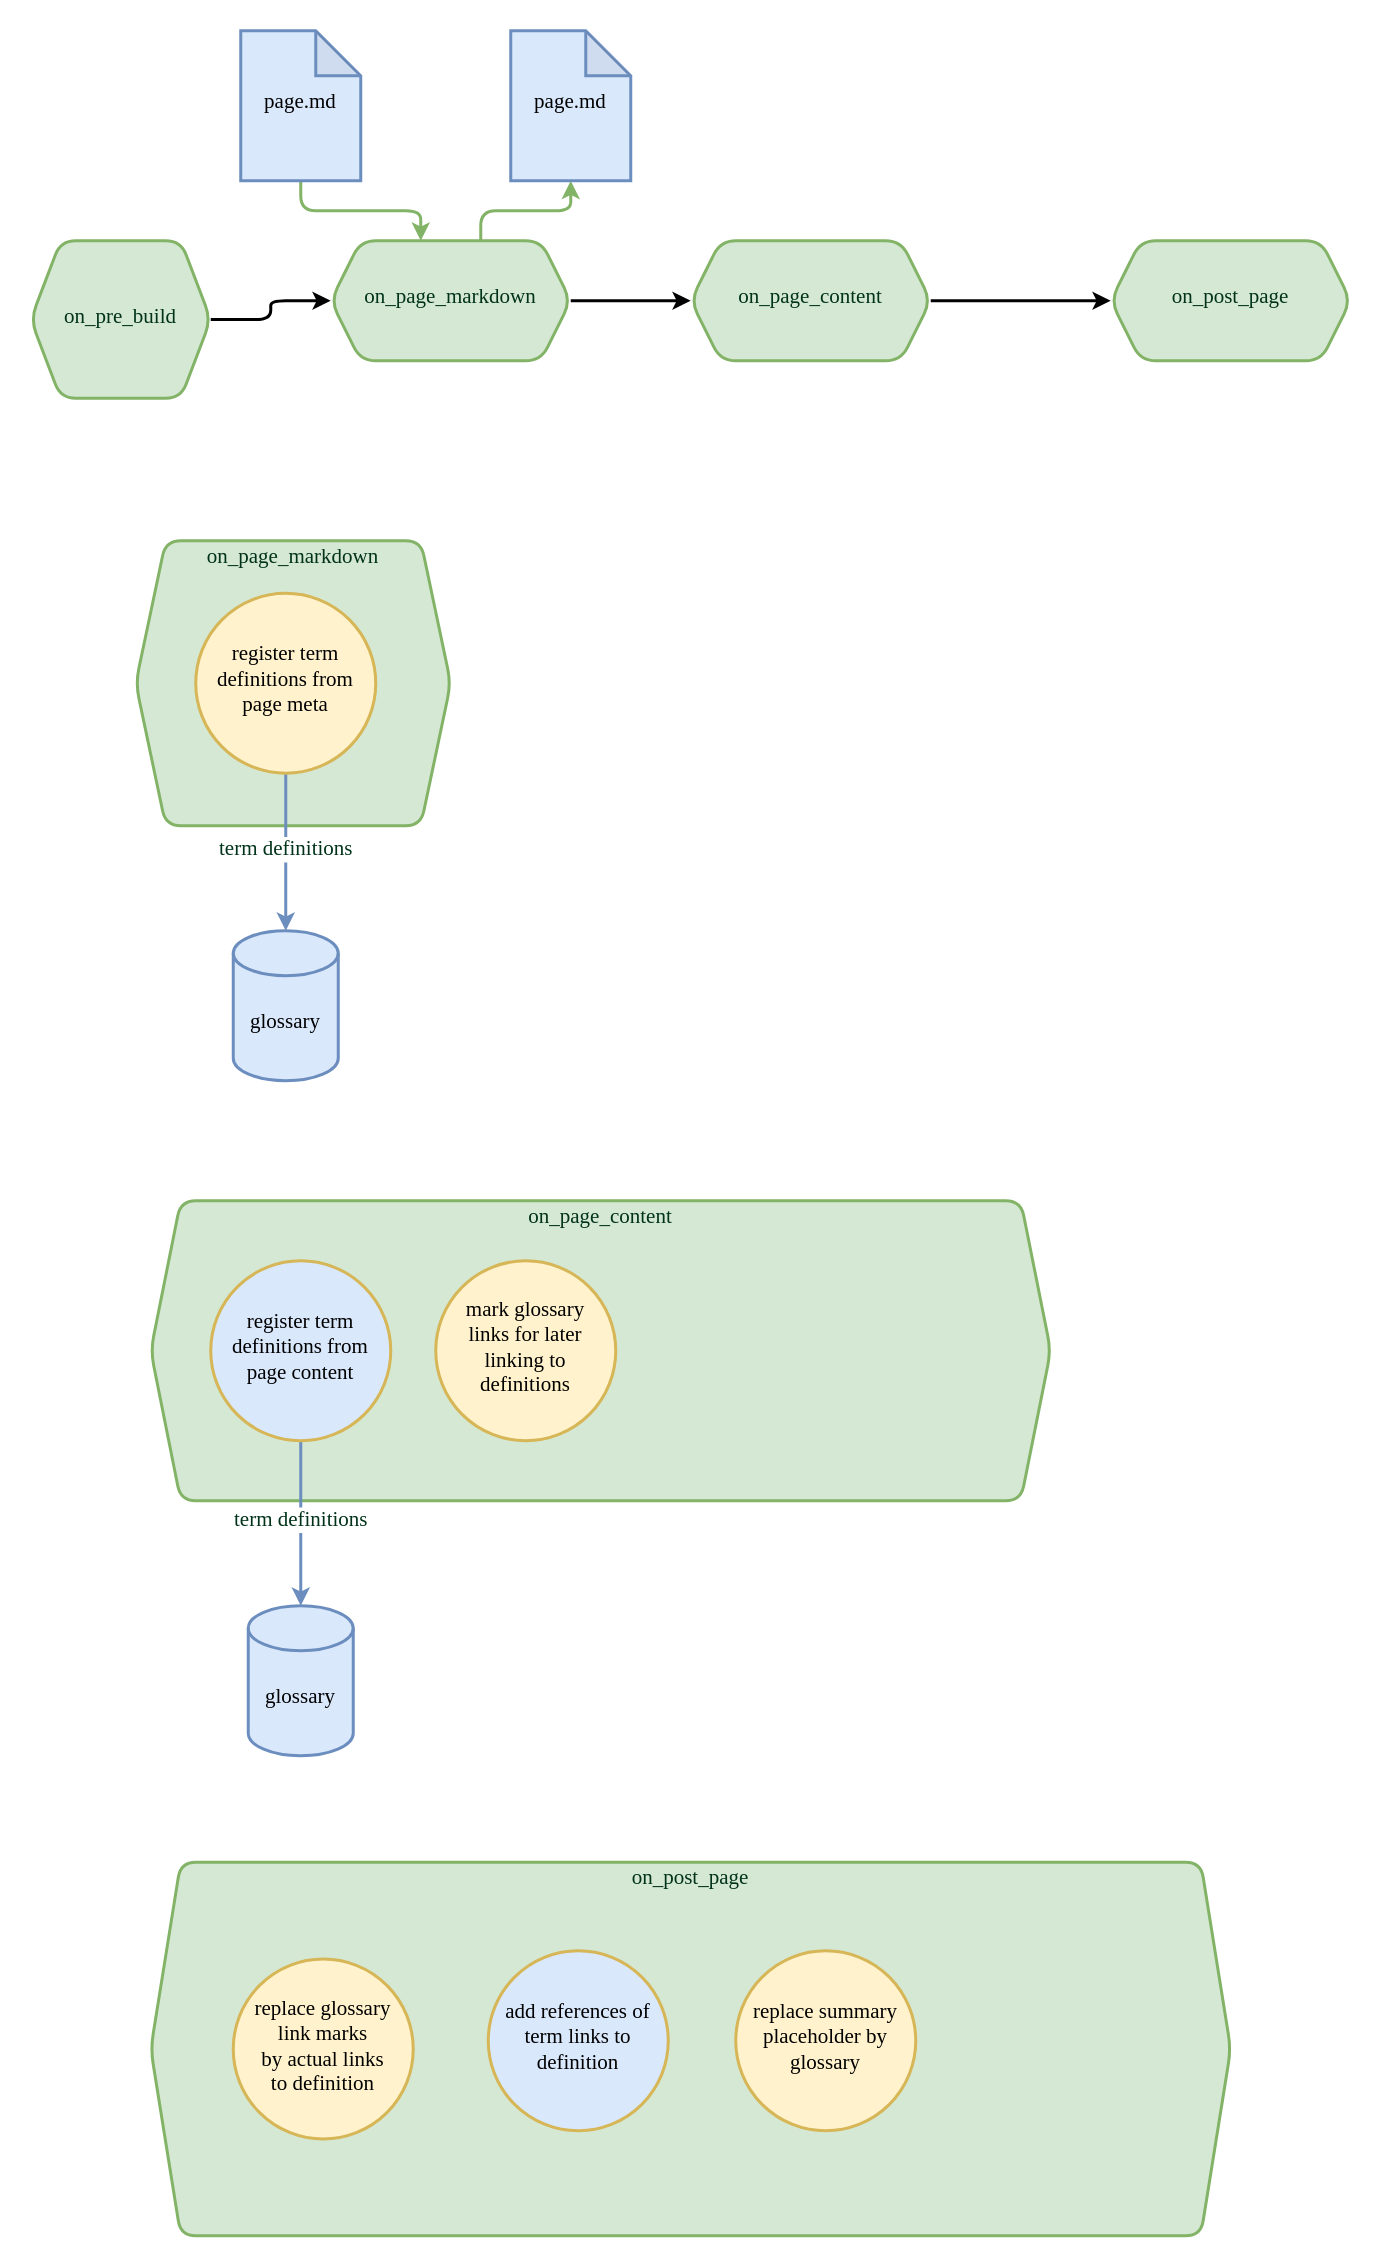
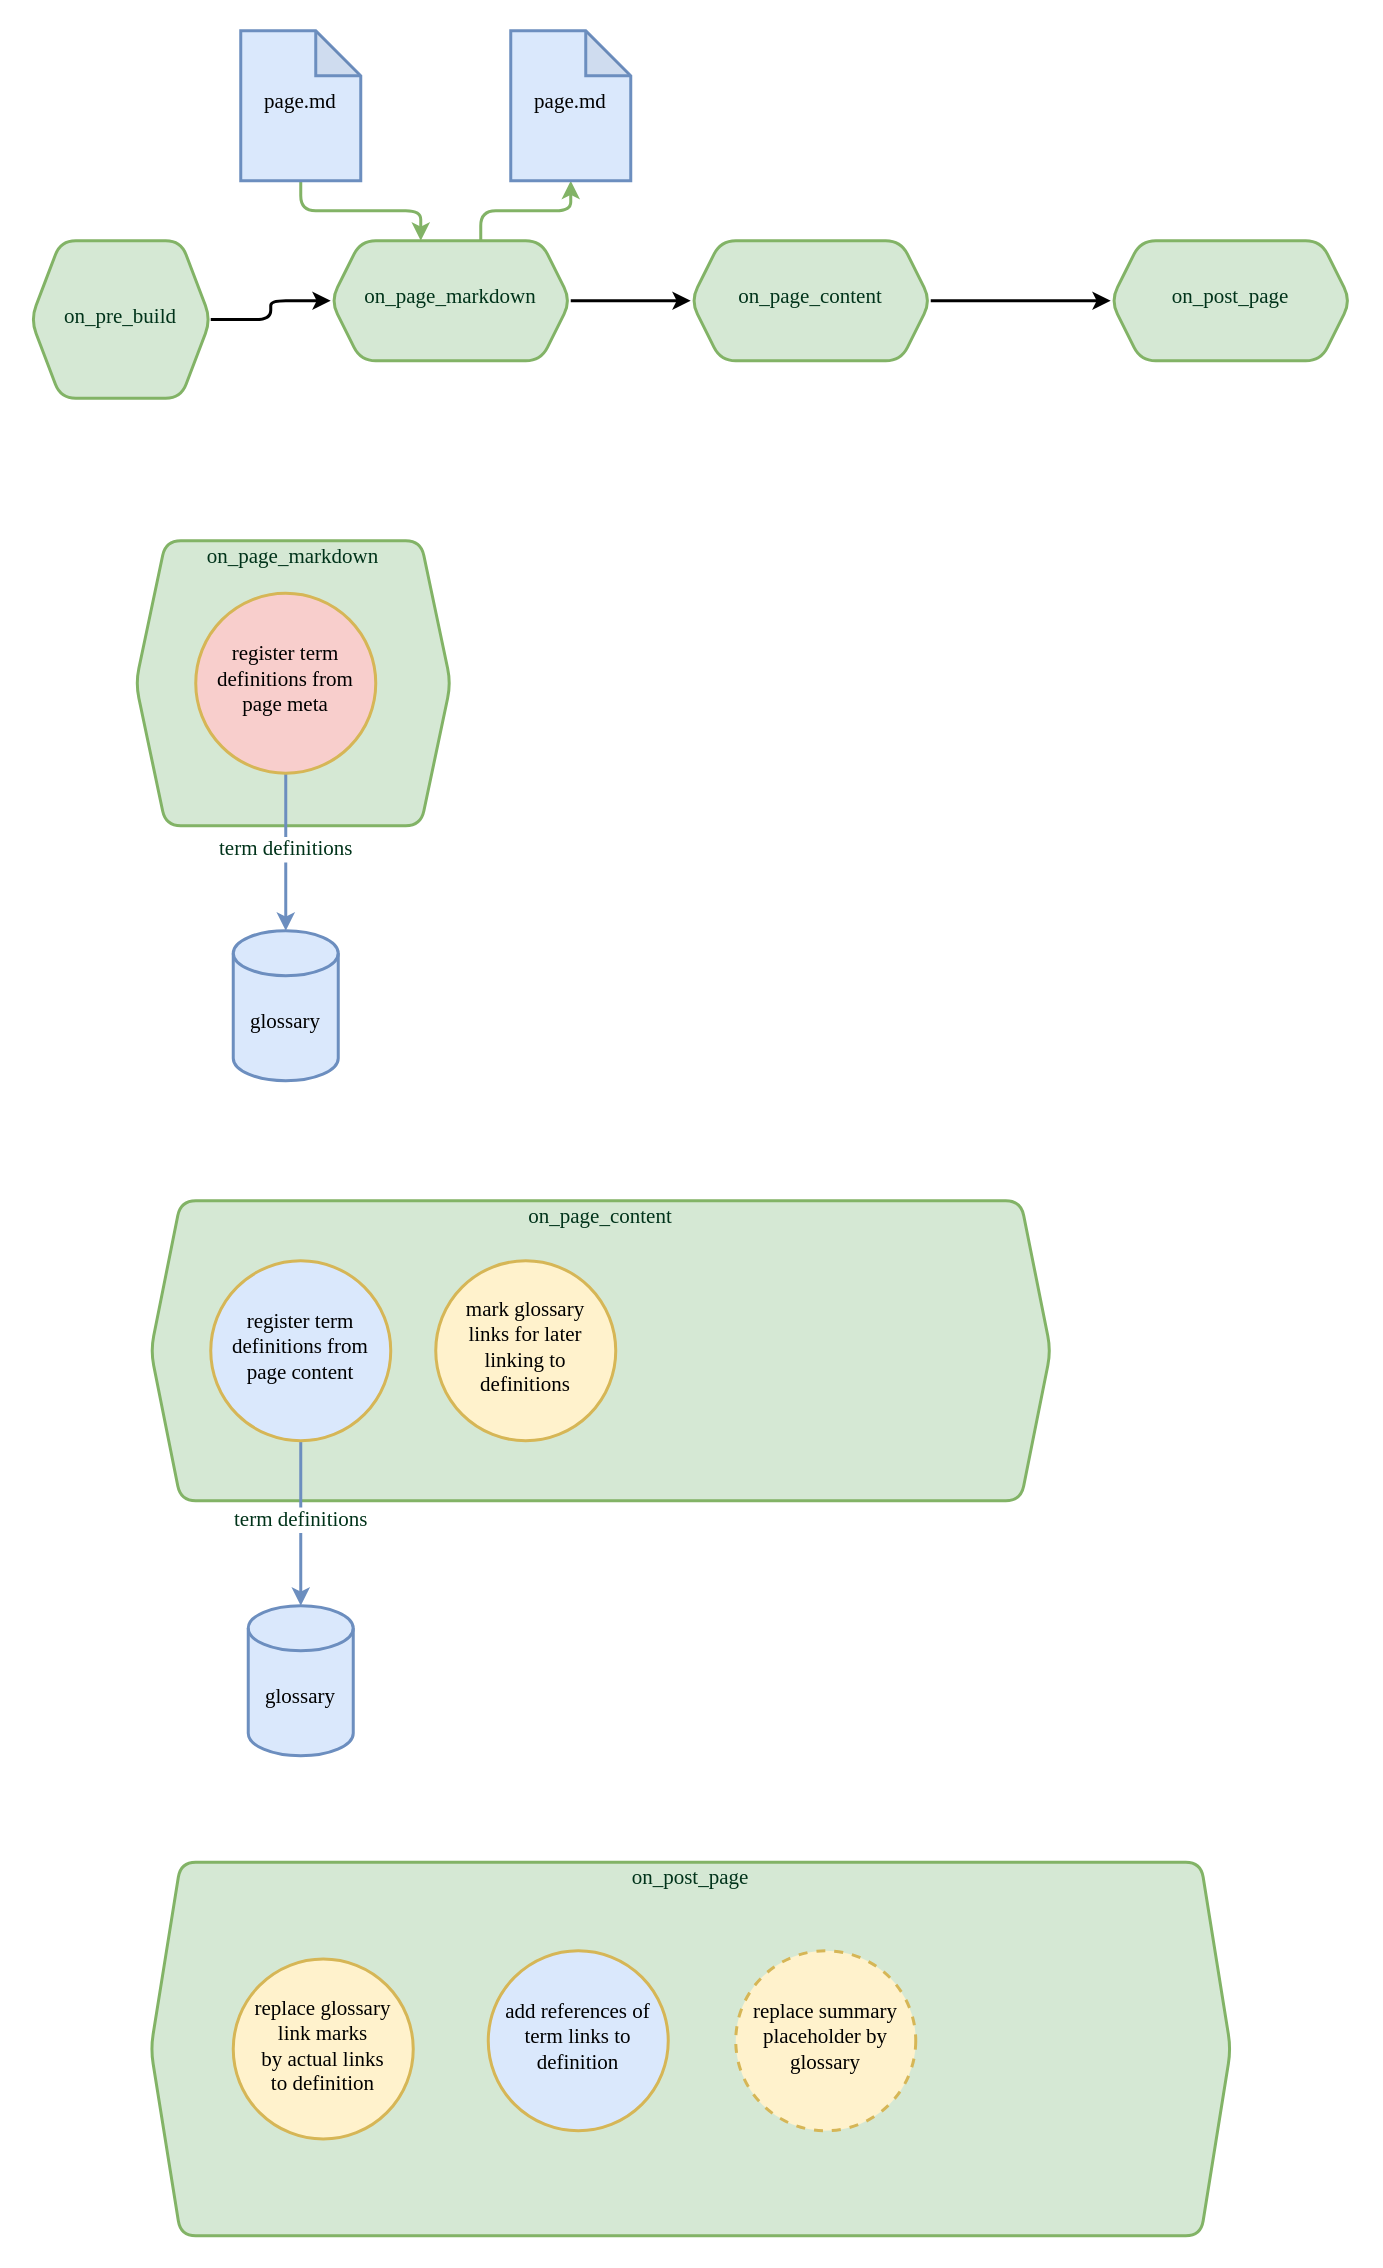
(286, 683) -> (286, 683)
(826, 2041) -> (826, 2041)
